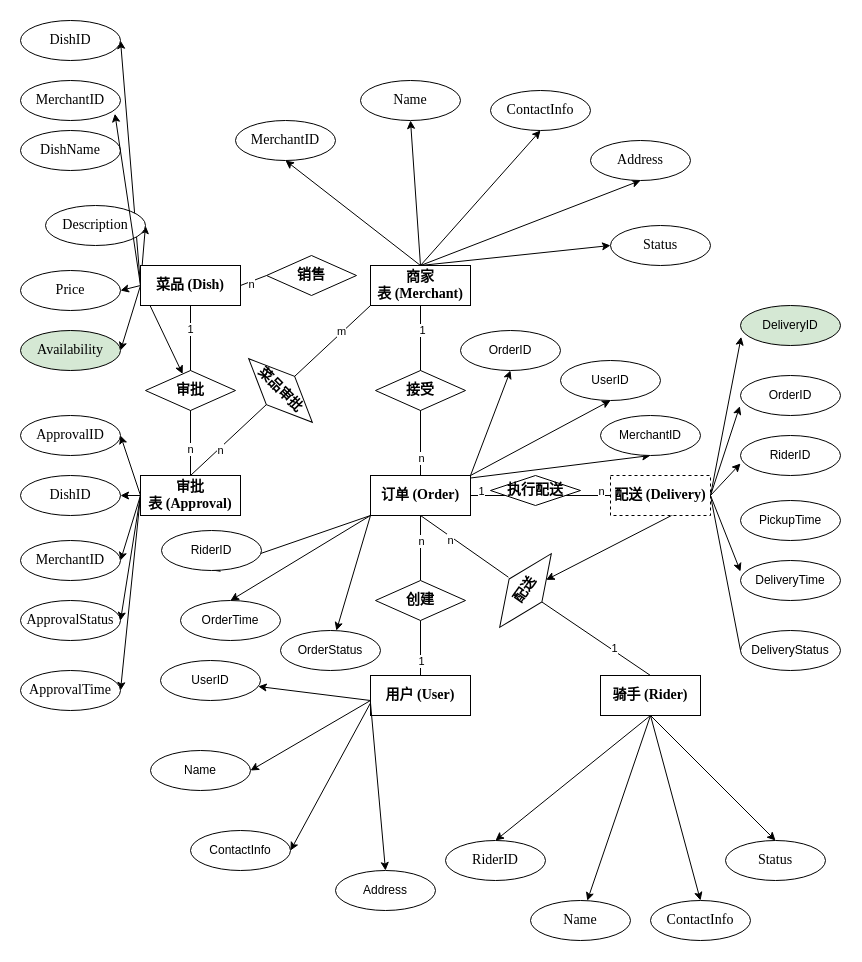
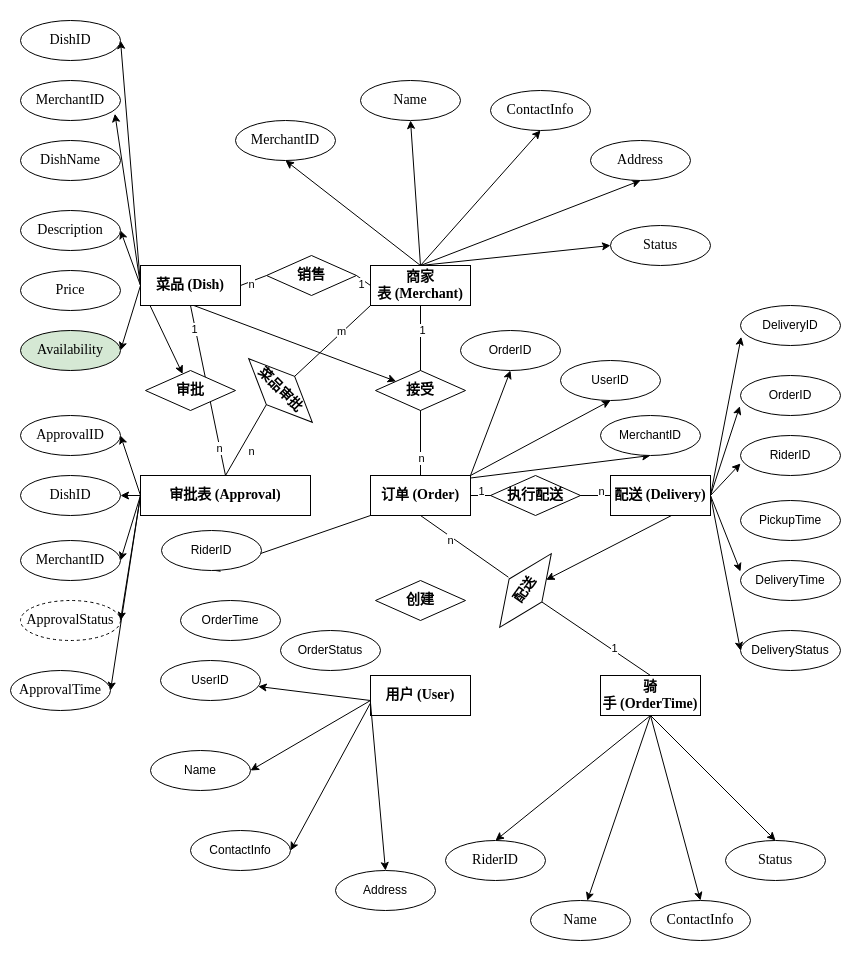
(71, 151) -> (71, 161)
(96, 226) -> (71, 231)
none -> (363, 280)
(133, 287) -> (292, 342)
(791, 326) -> (791, 326)
(536, 491) -> (536, 496)
(191, 496) -> (226, 496)
(661, 496) -> (661, 496)
(421, 550) -> none
(302, 557) -> none
(354, 570) -> none
(71, 621) -> (71, 621)
(740, 646) -> (739, 642)
(421, 649) -> none
(71, 691) -> (61, 691)
(651, 696) -> (651, 696)
